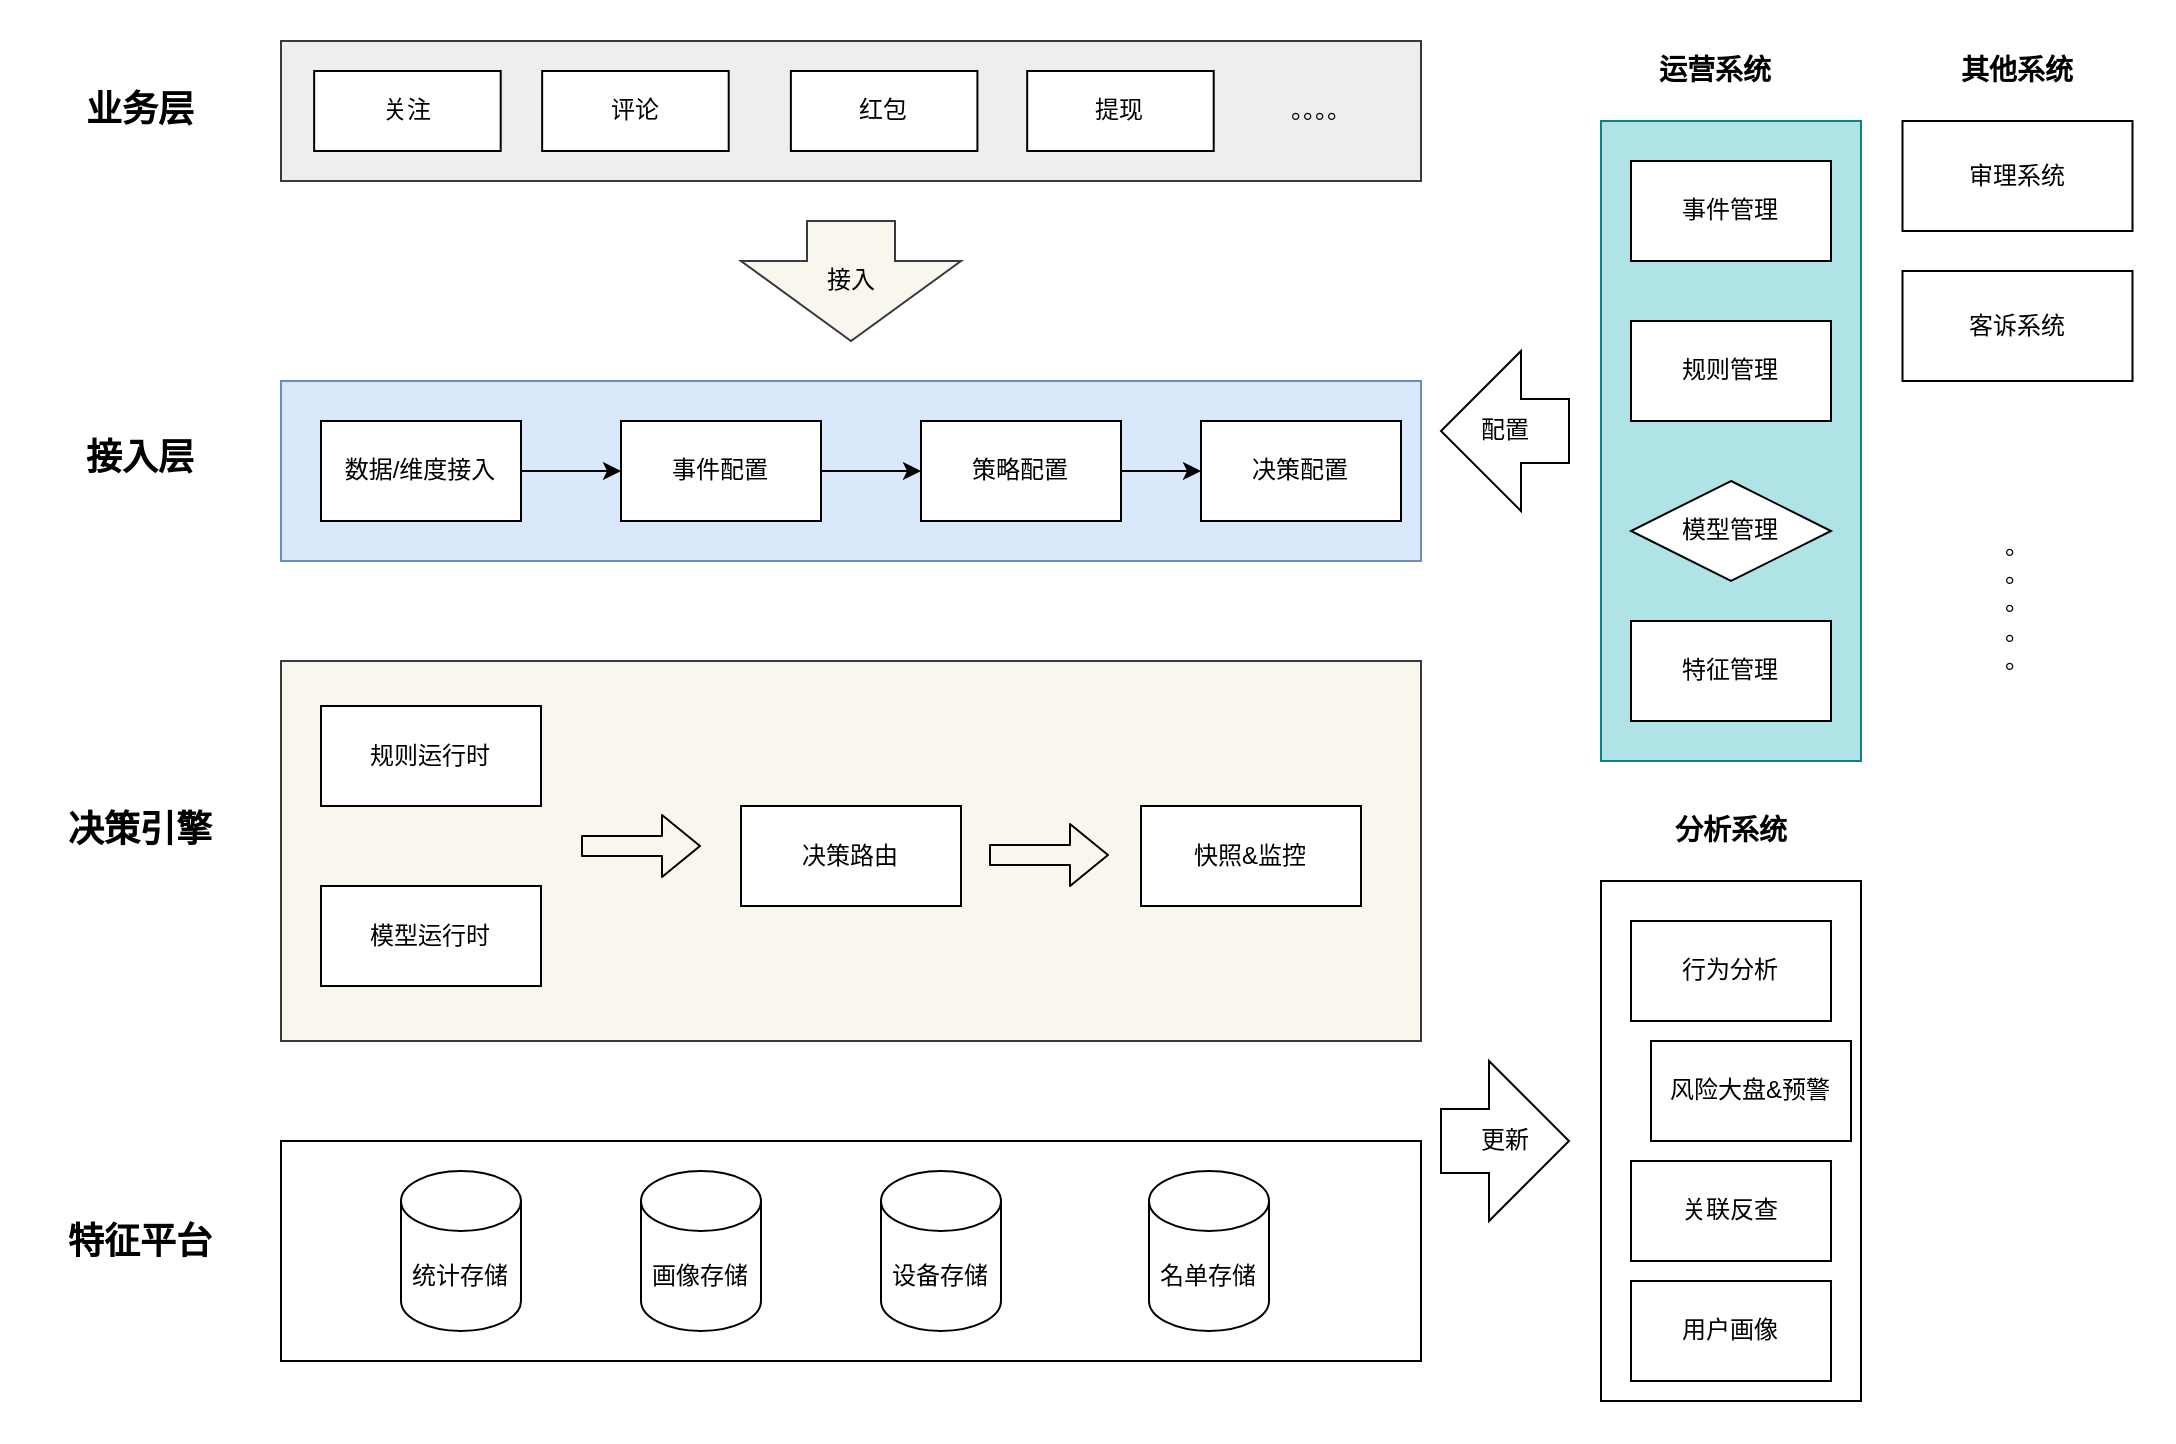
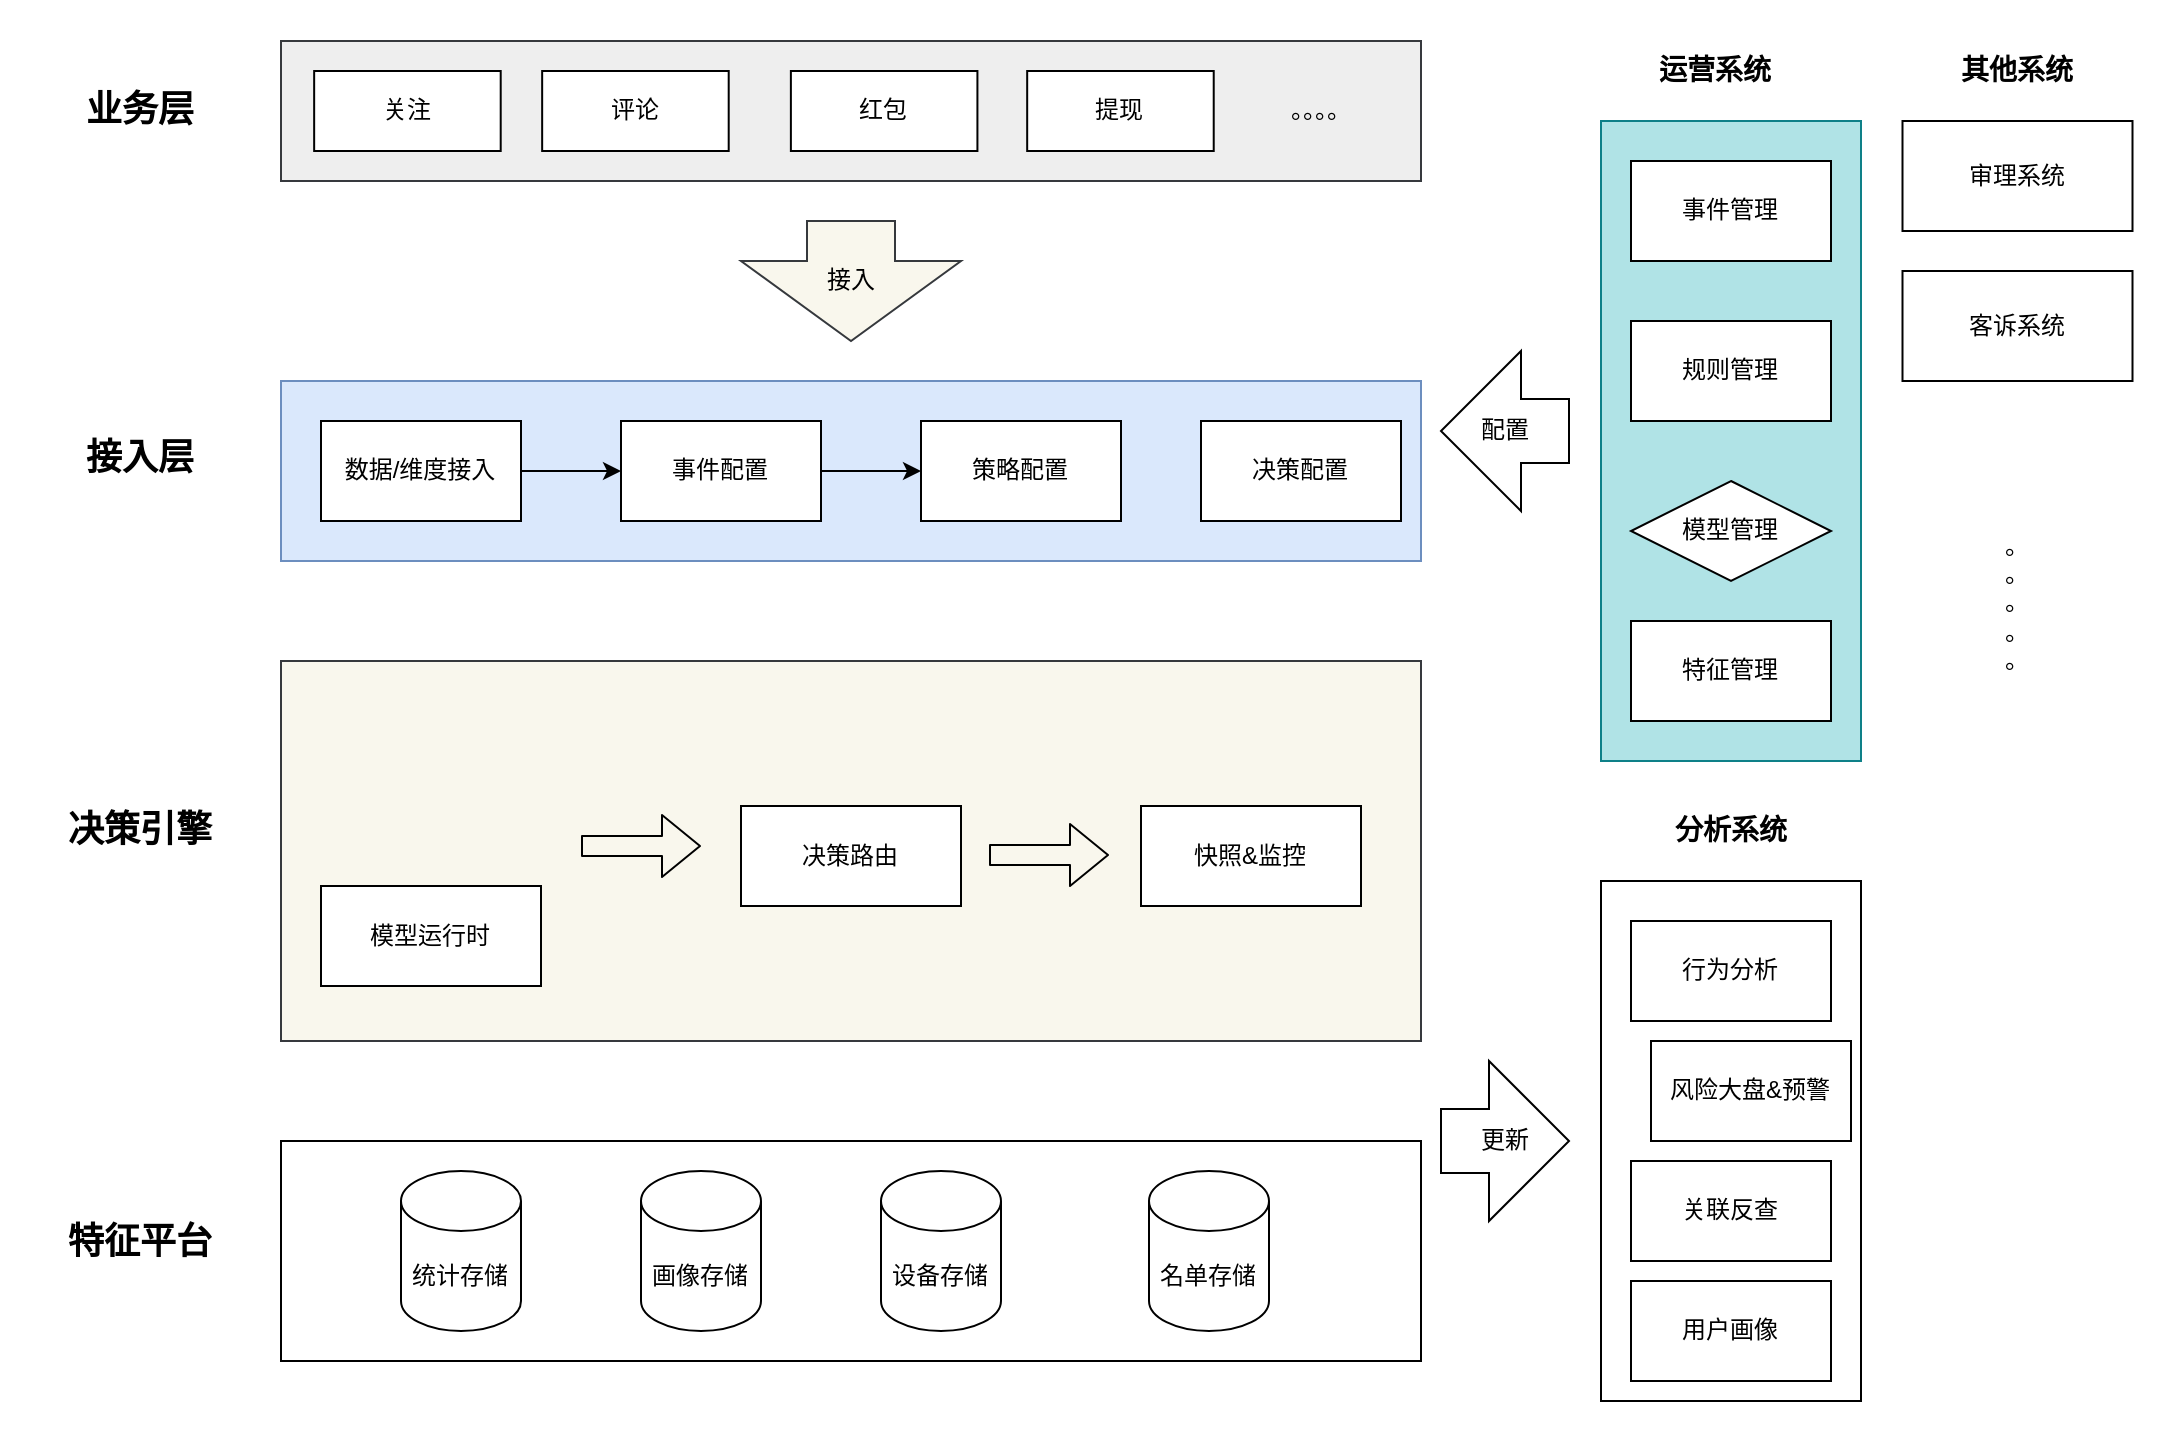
(1154, 471) -> none
(431, 756) -> none
